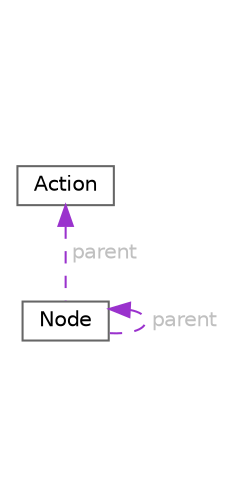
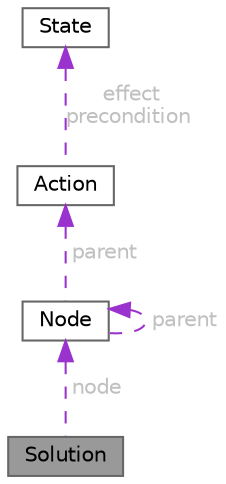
none -> (66, 28)
none -> (66, 456)
